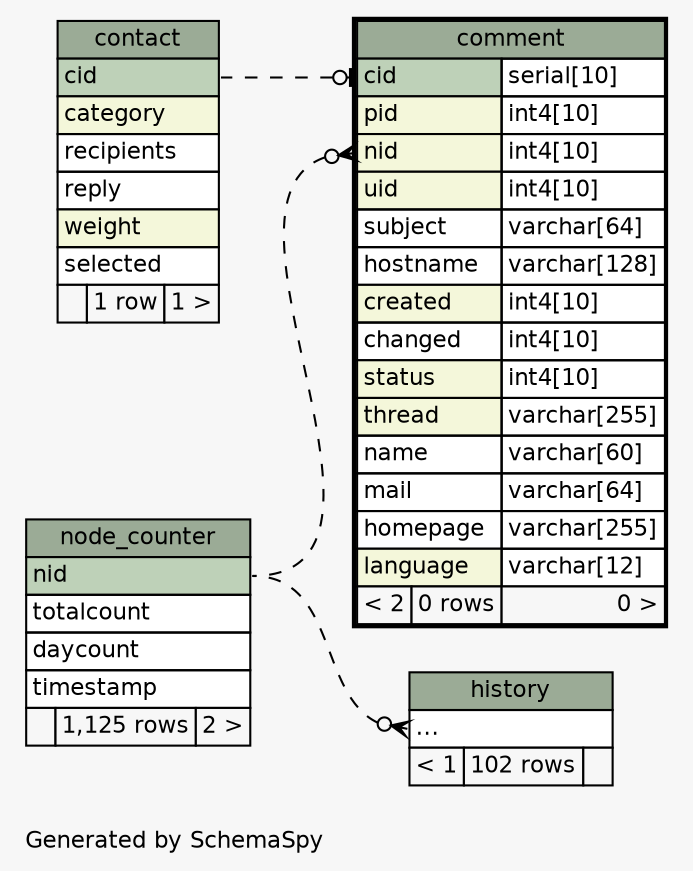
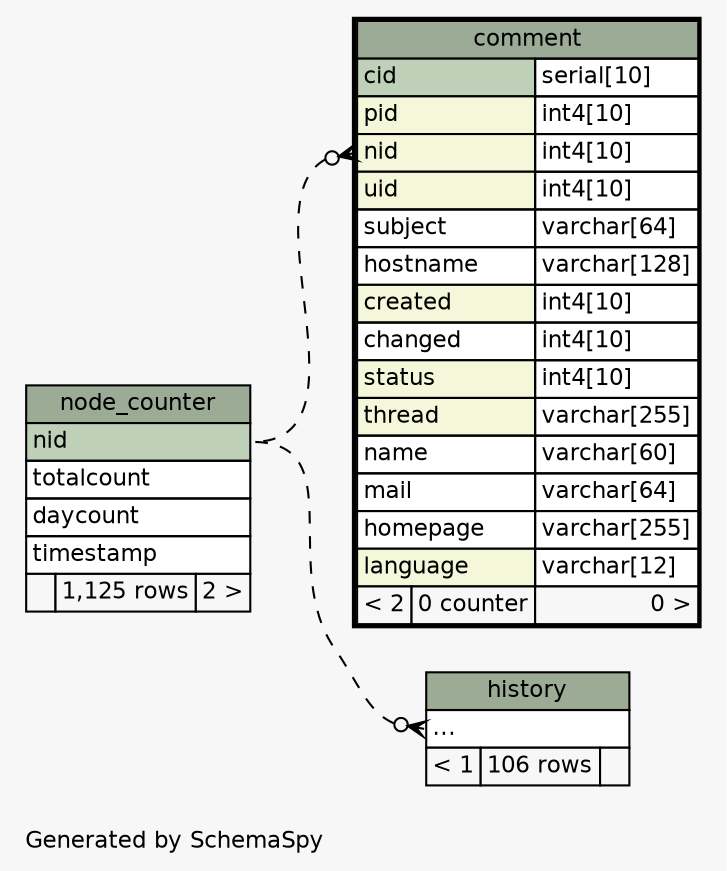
(137, 172) -> none
(457, 604) -> (473, 604)
(524, 766) -> (540, 766)
